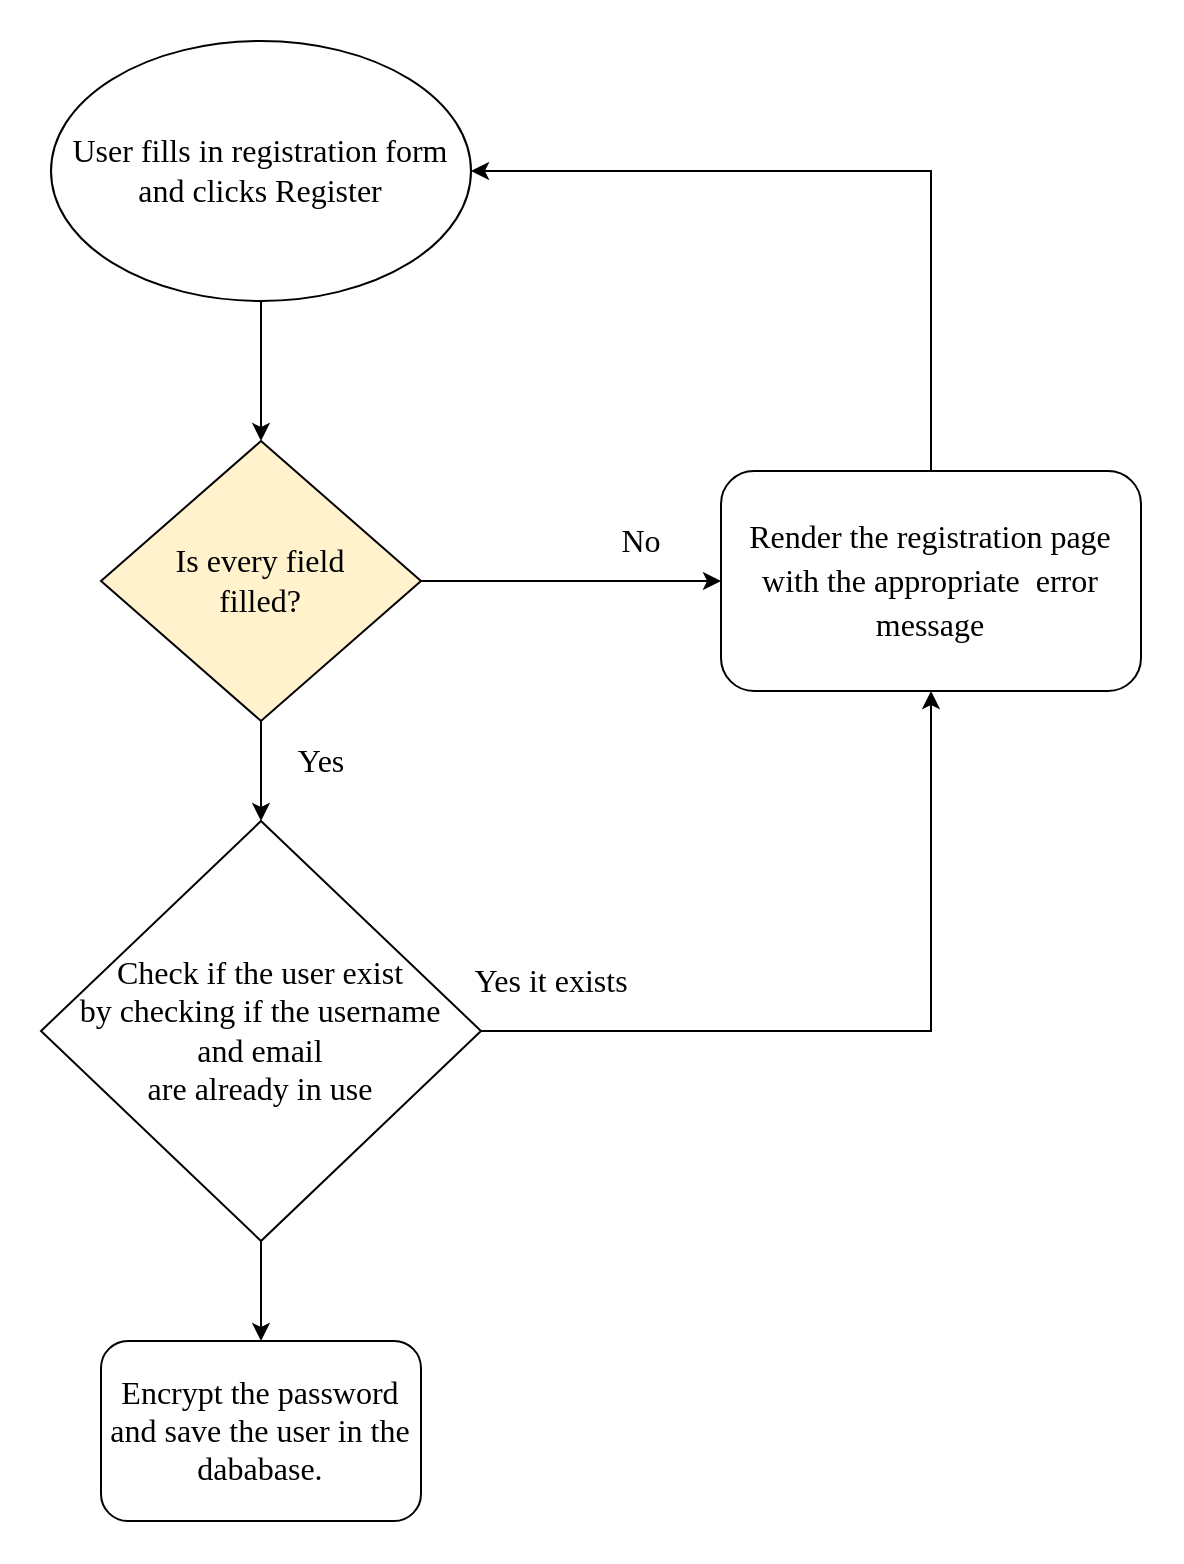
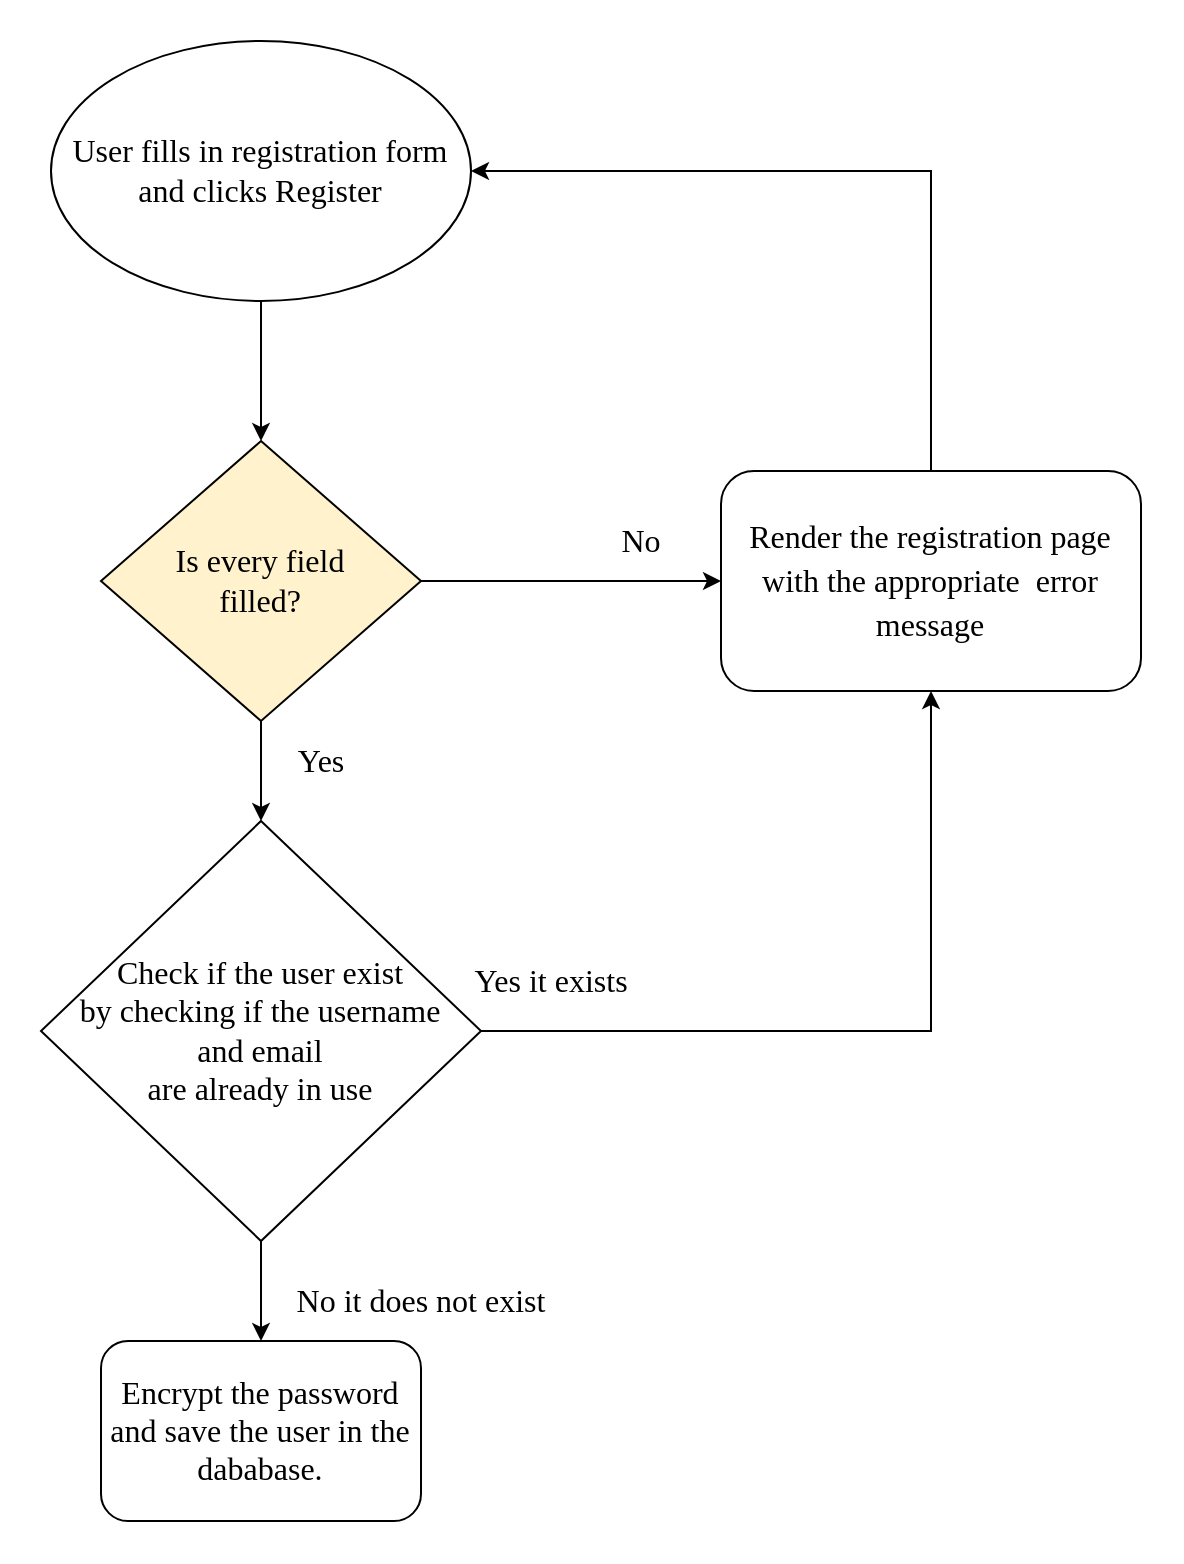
none -> (421, 1301)
